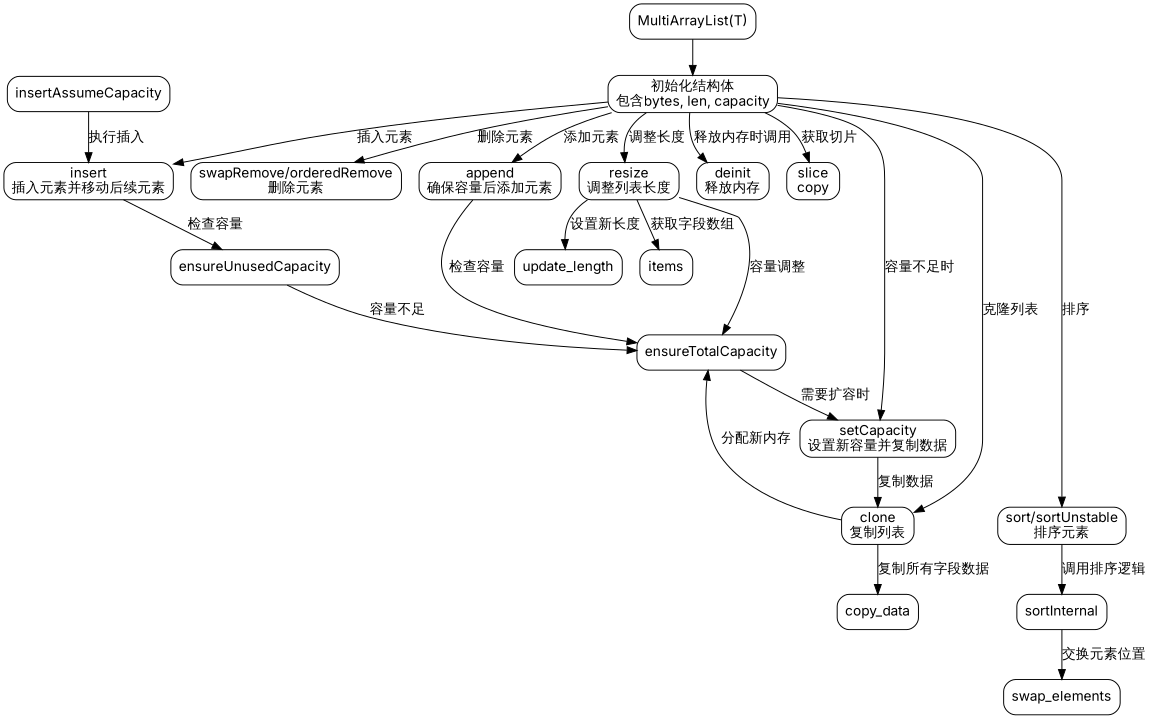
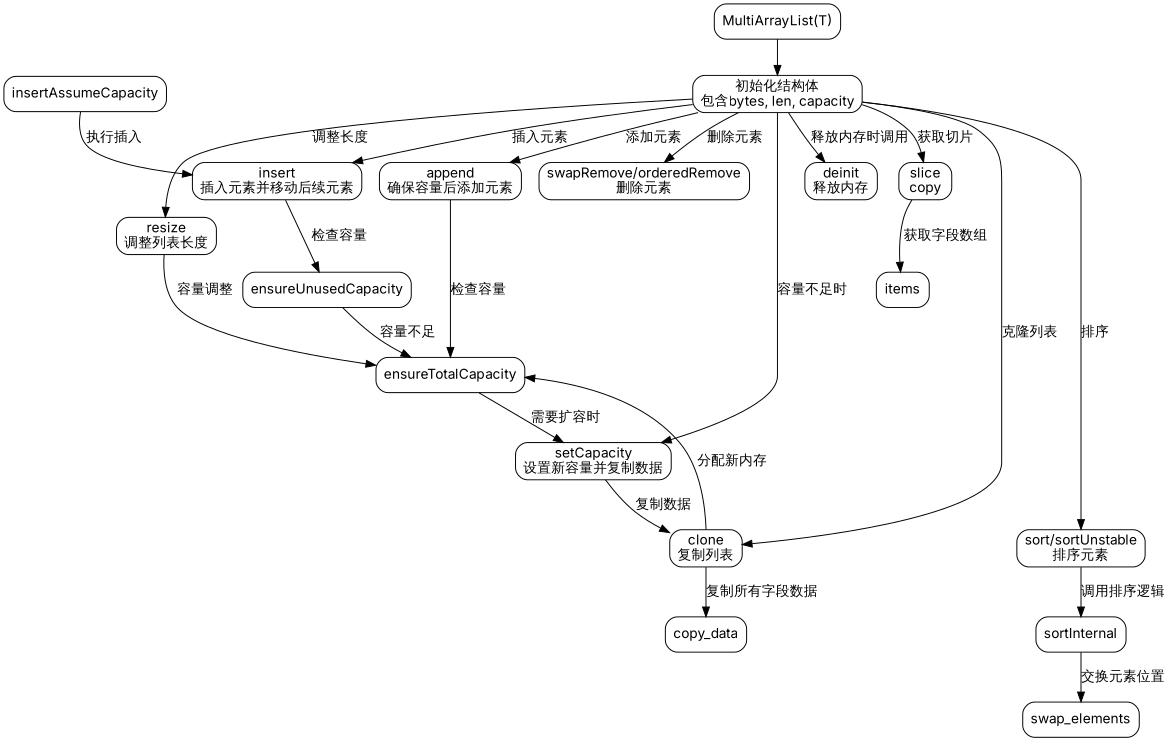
(646, 220) -> (901, 230)
(568, 267) -> none
